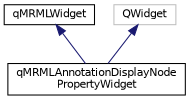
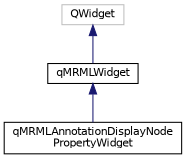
(120, 48) -> (93, 50)
